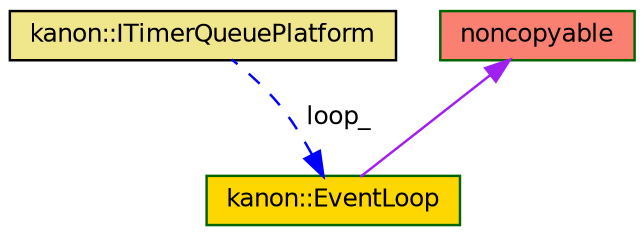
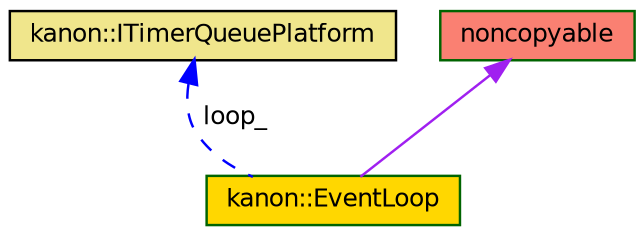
(277, 102) -> (203, 142)
